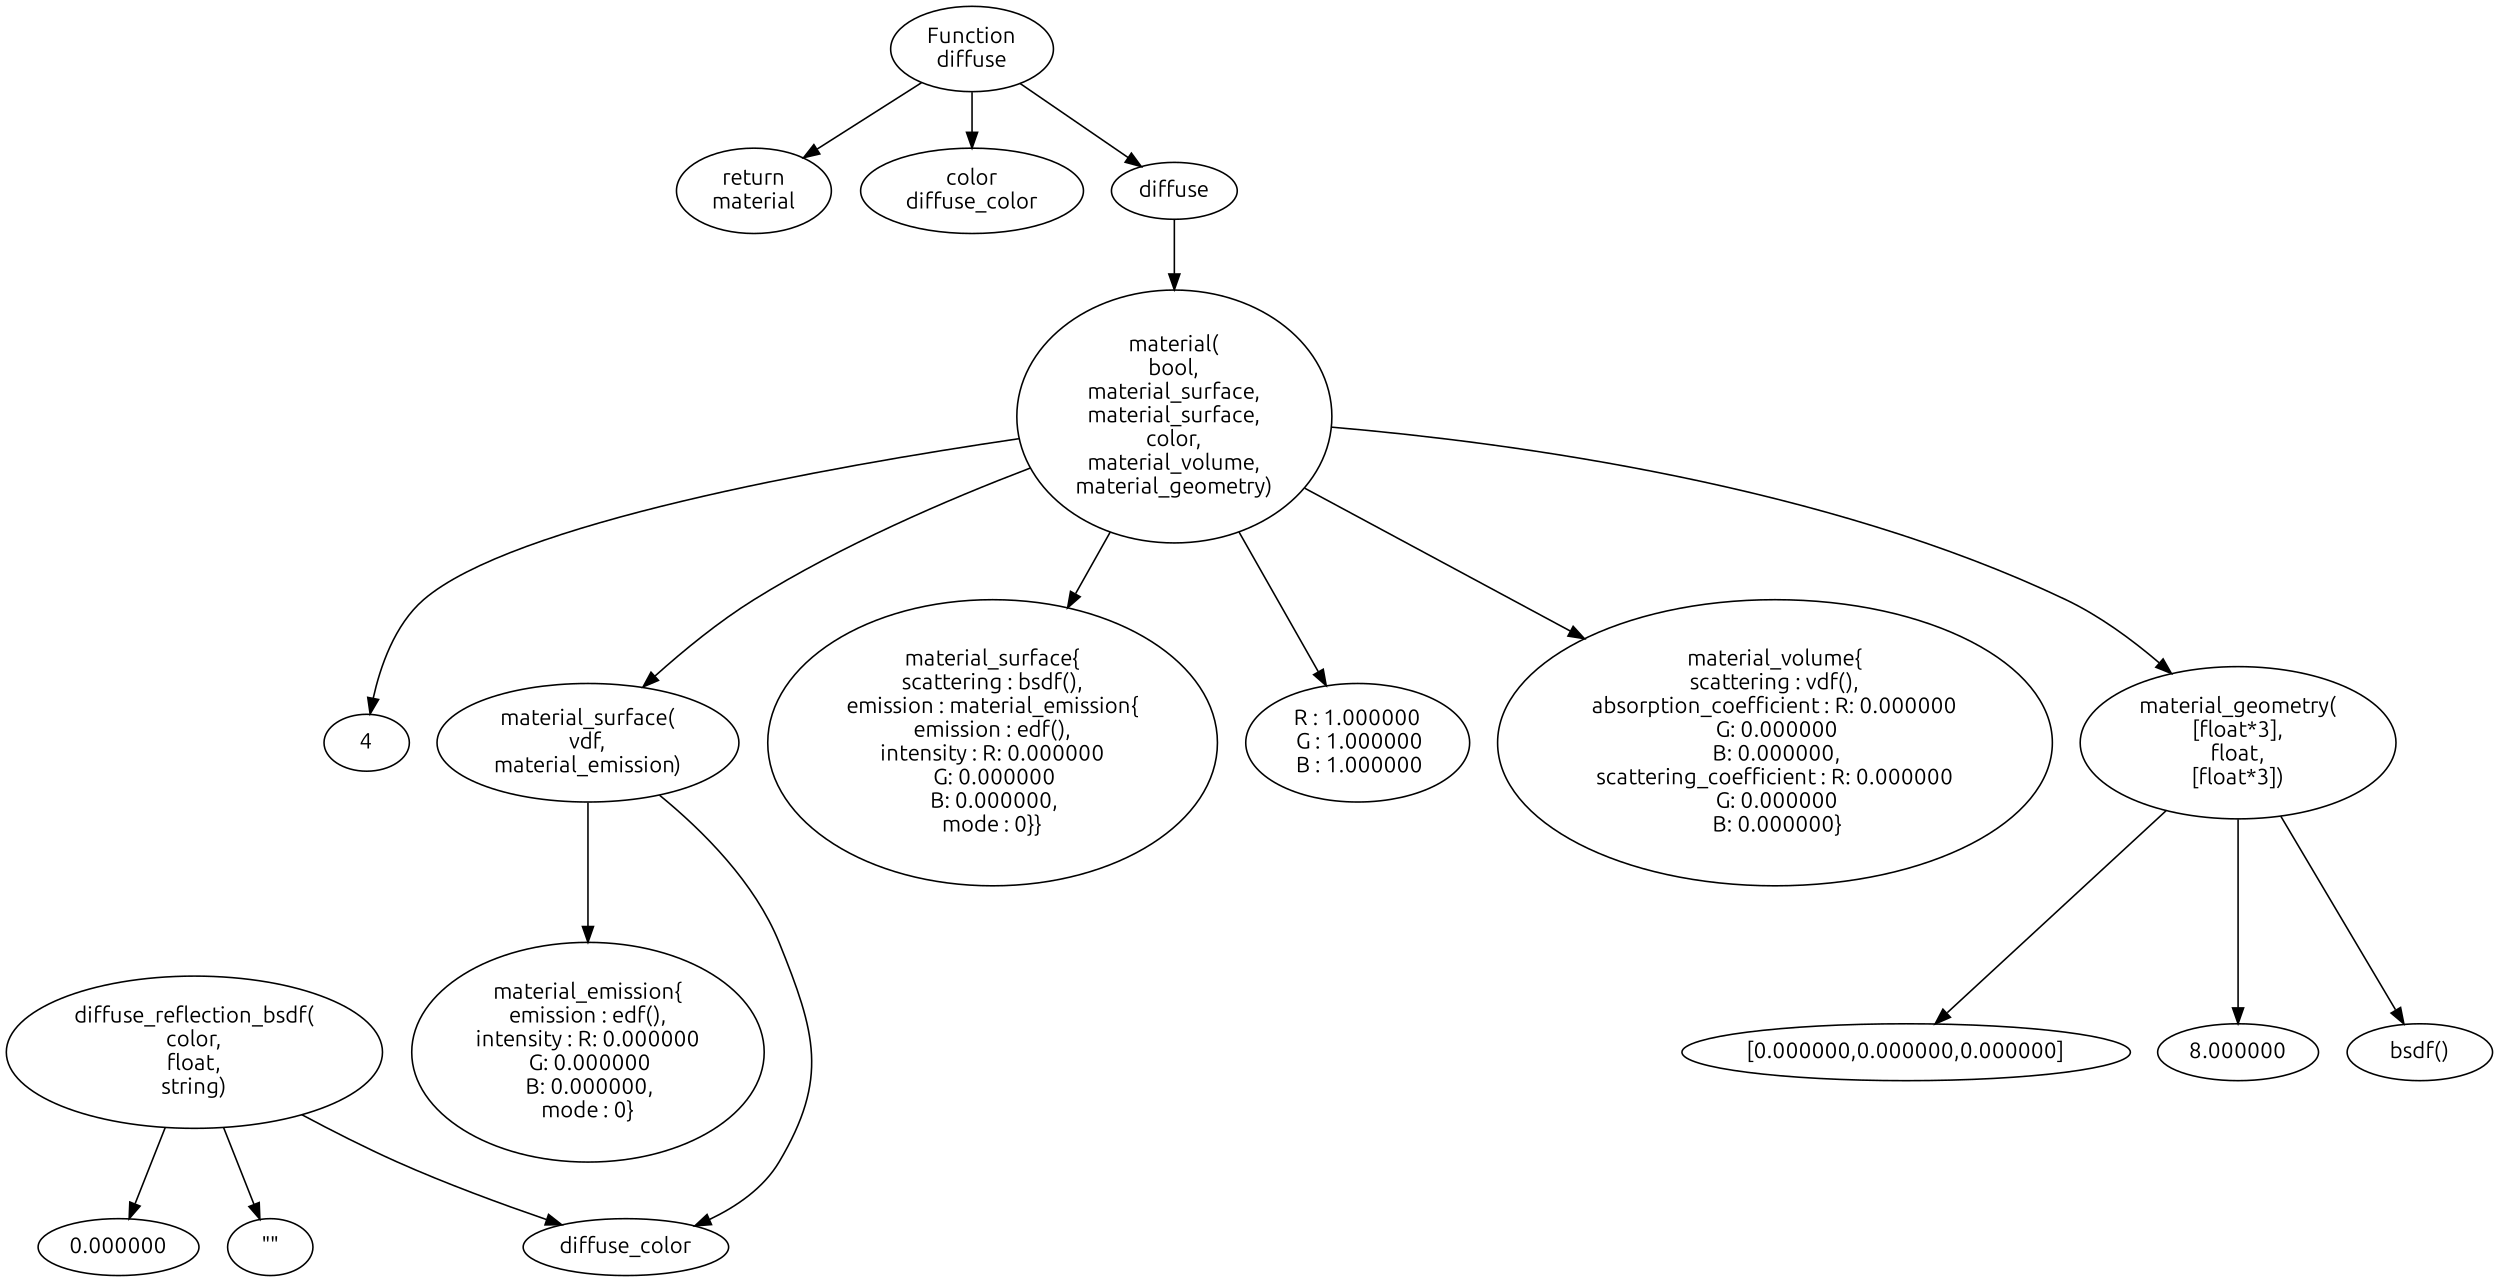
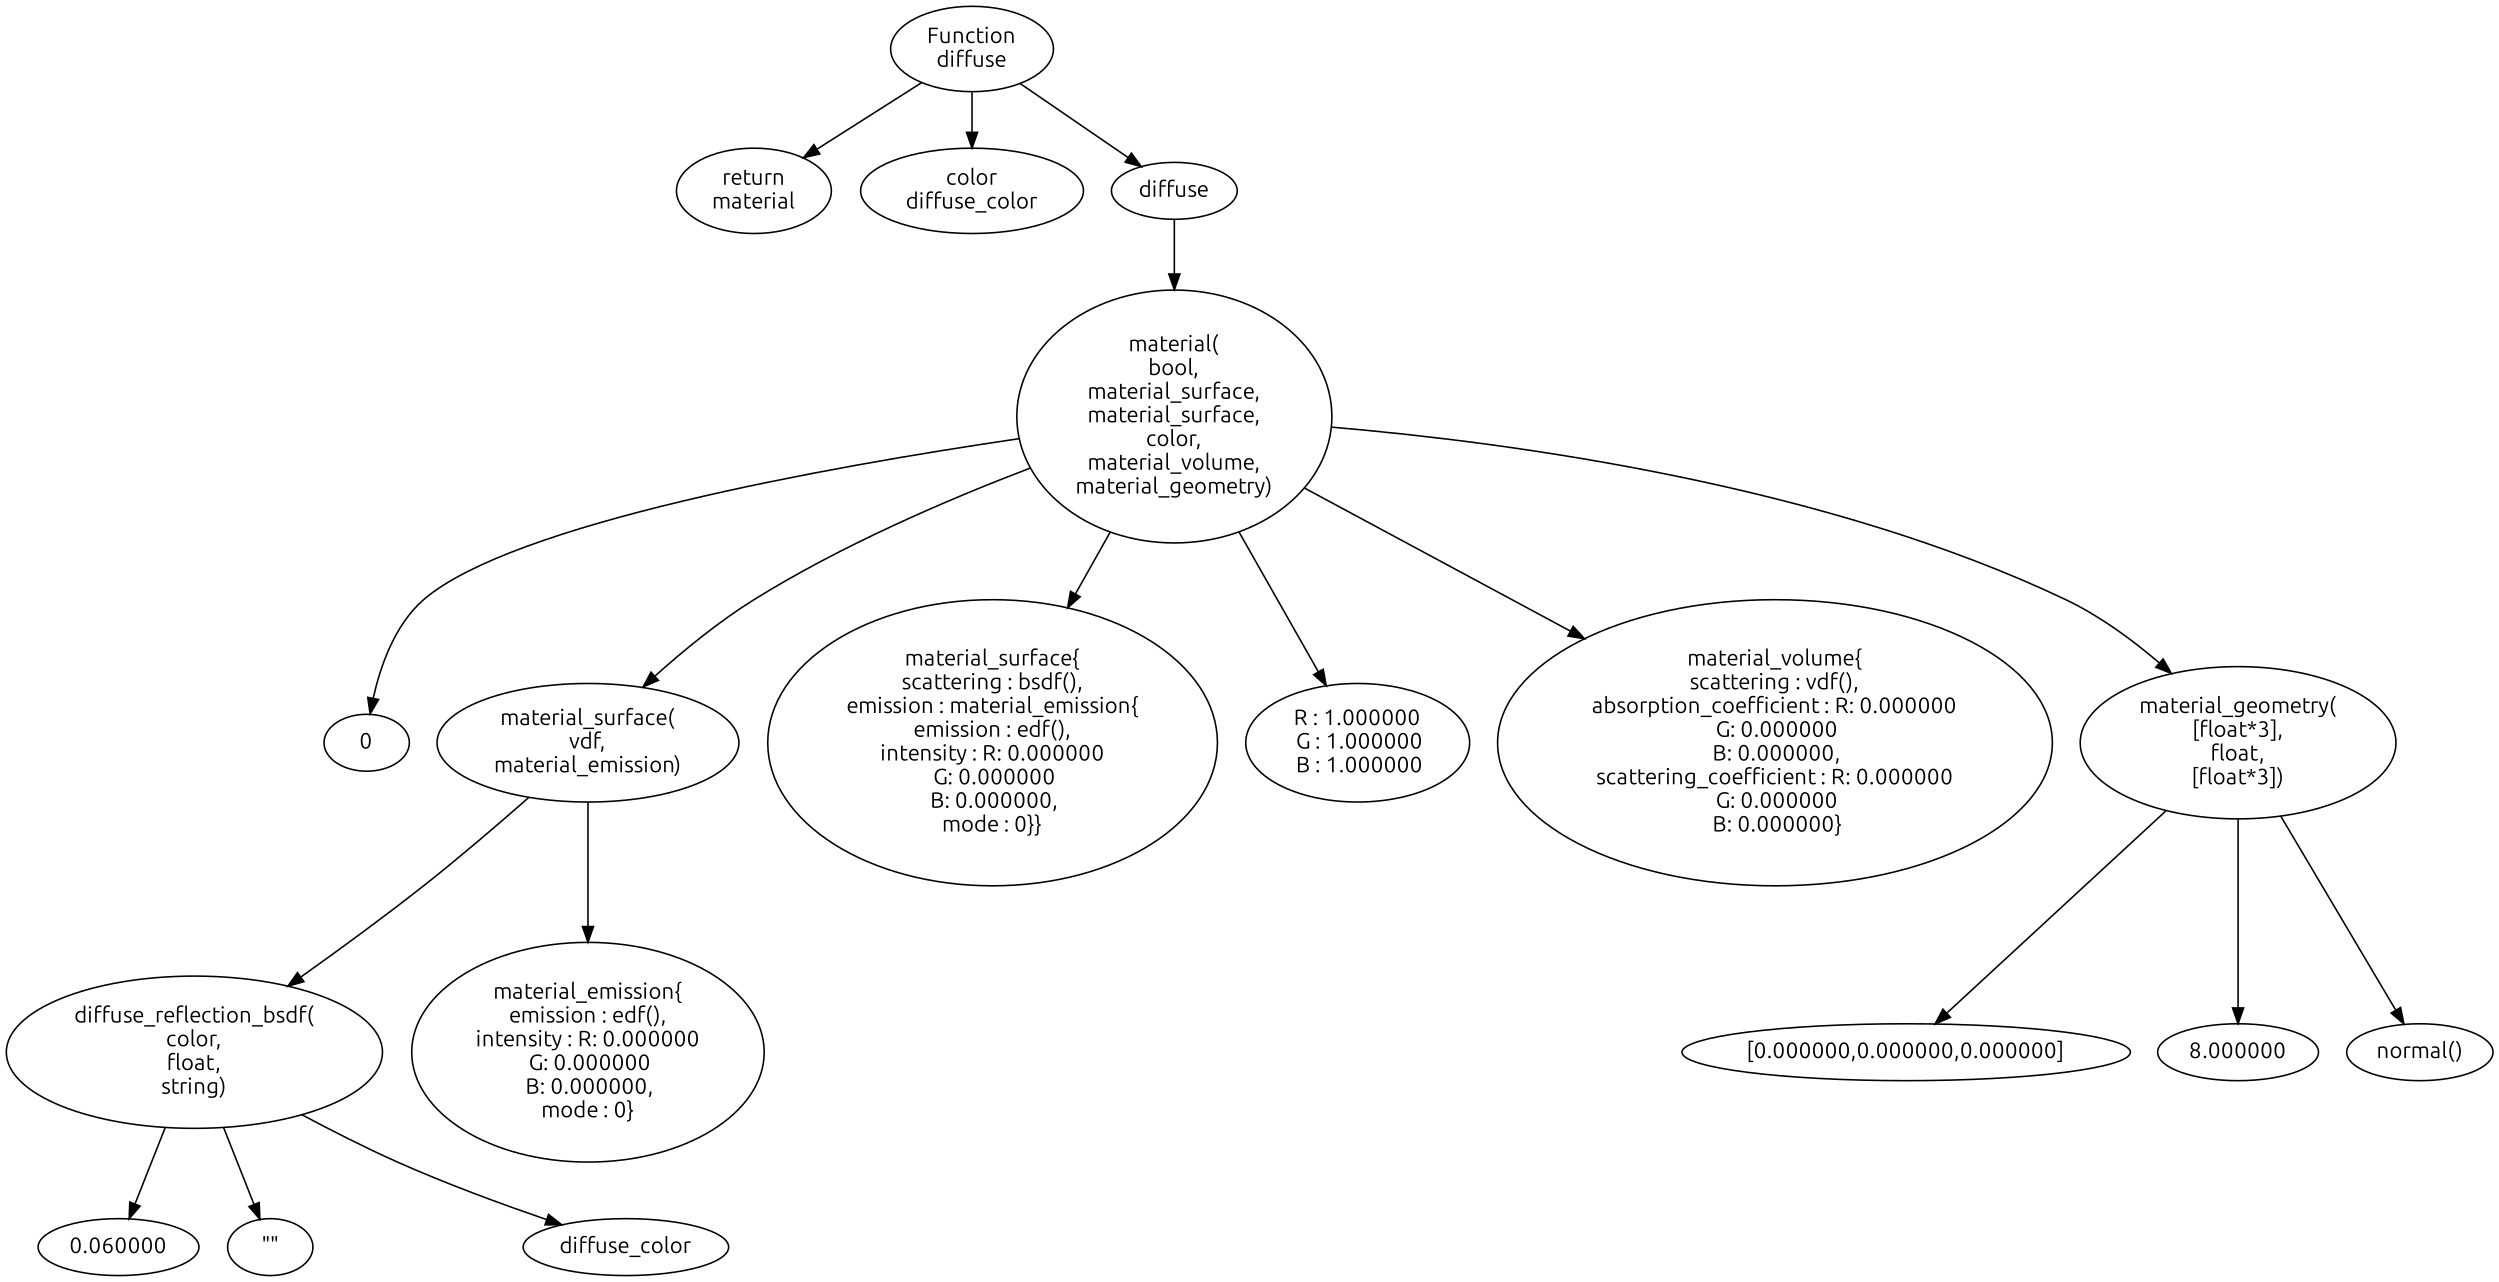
(367, 743) -> (367, 743)
(802, 1004) -> (418, 891)
(2420, 1052) -> (2420, 1052)
(119, 1247) -> (119, 1247)
